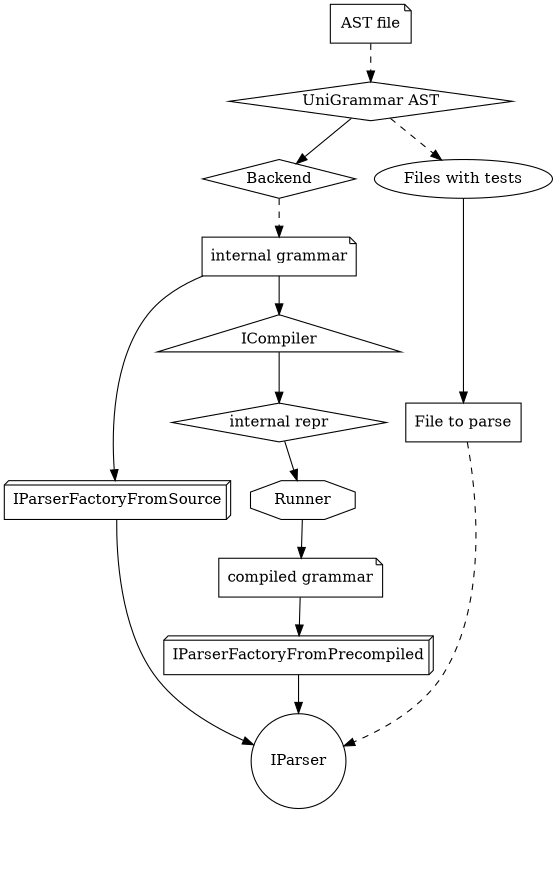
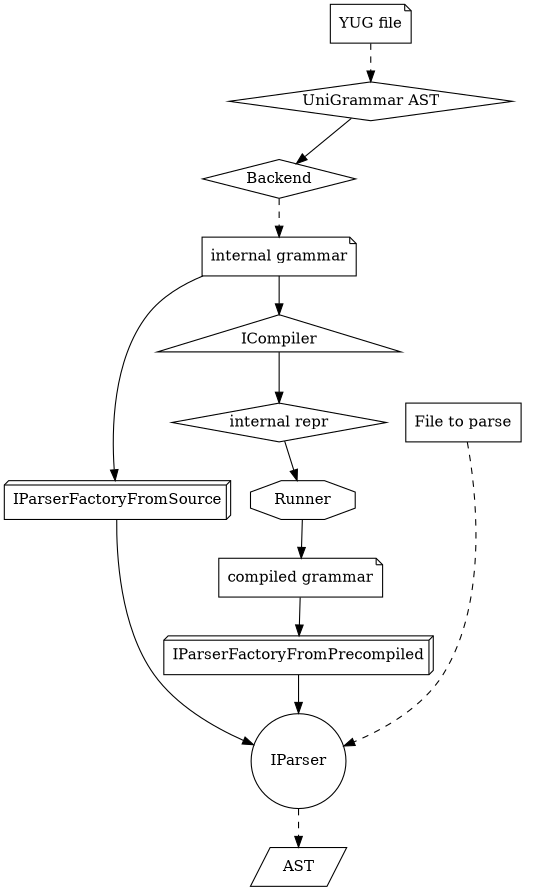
(371, 24) -> (371, 24)
(463, 179) -> none
none -> (299, 867)
